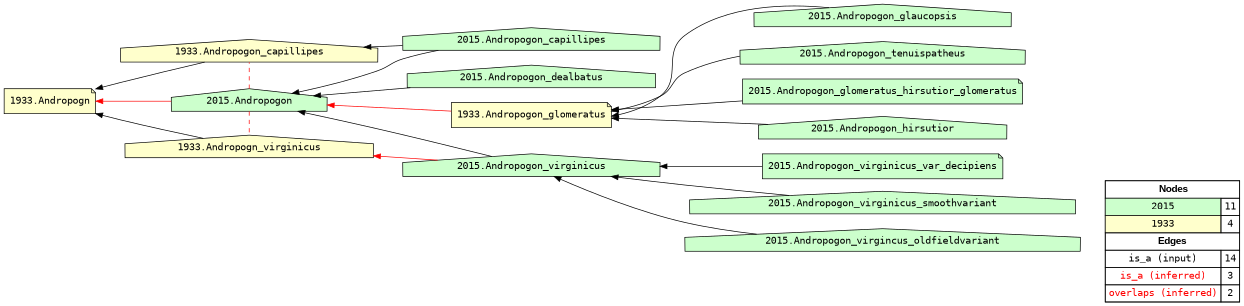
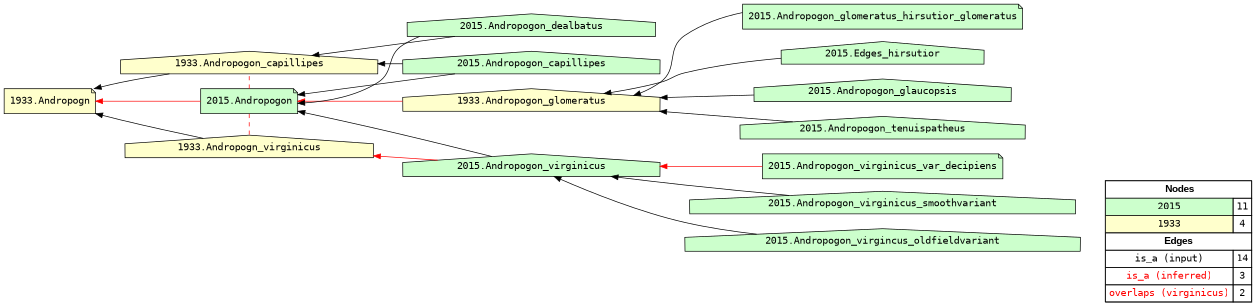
none -> (387, 45)
(249, 101) -> (249, 101)
(531, 115) -> (531, 101)
(883, 129) -> (883, 54)
(715, 166) -> (715, 166)
(1163, 293) -> (1169, 293)
